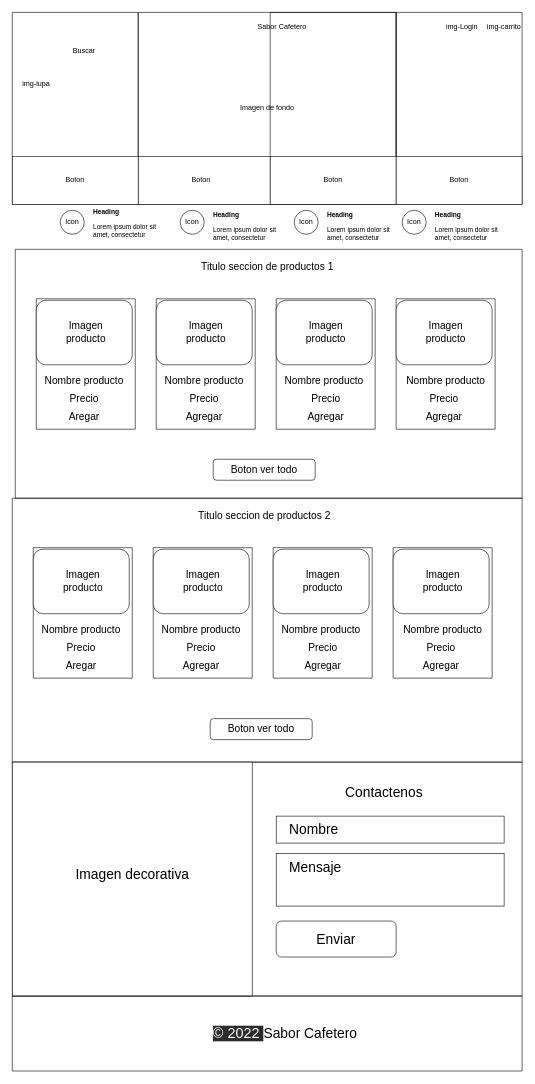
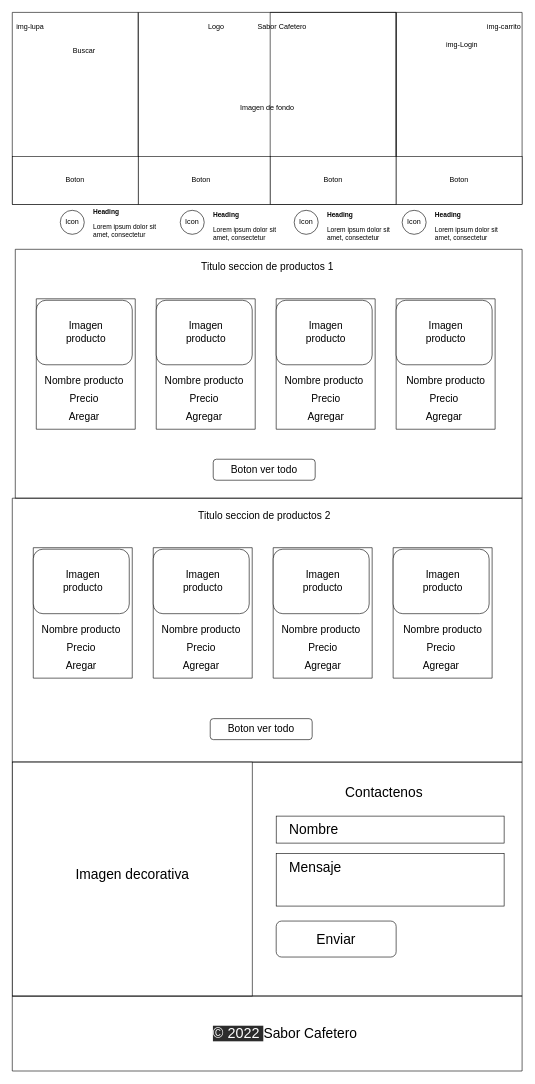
none -> (216, 27)
(462, 27) -> (462, 45)
(36, 84) -> (30, 27)
